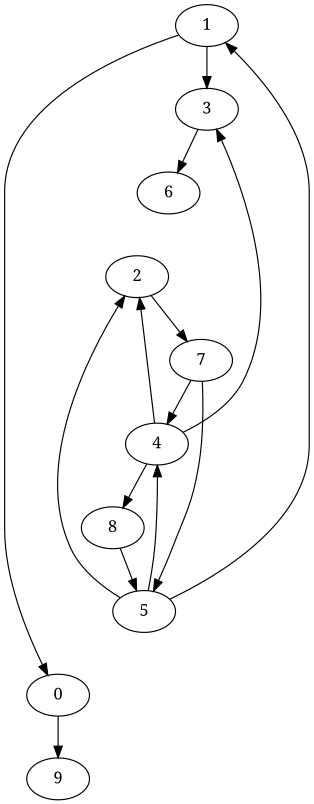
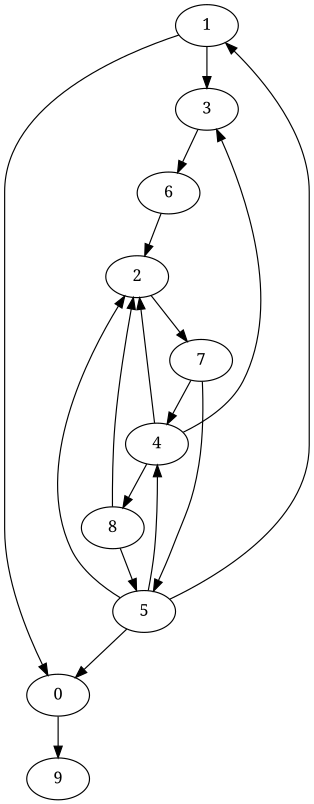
none -> (155, 229)
none -> (117, 407)
none -> (105, 649)
